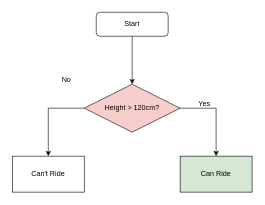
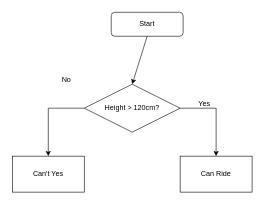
(132, 24) -> (147, 24)
(132, 108) -> (132, 108)
(48, 174) -> (48, 174)
(216, 174) -> (216, 174)
